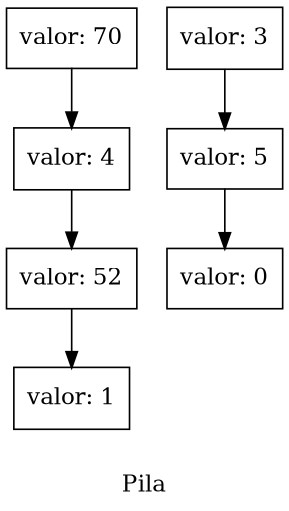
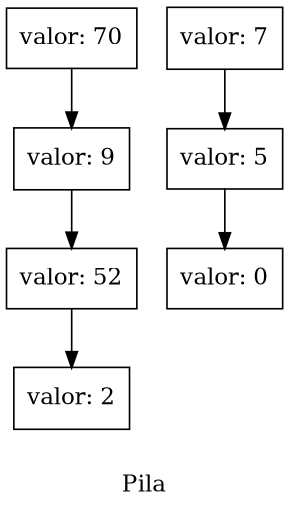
(225, 38) -> (225, 38)
(72, 159) -> (72, 159)
(72, 398) -> (72, 398)
